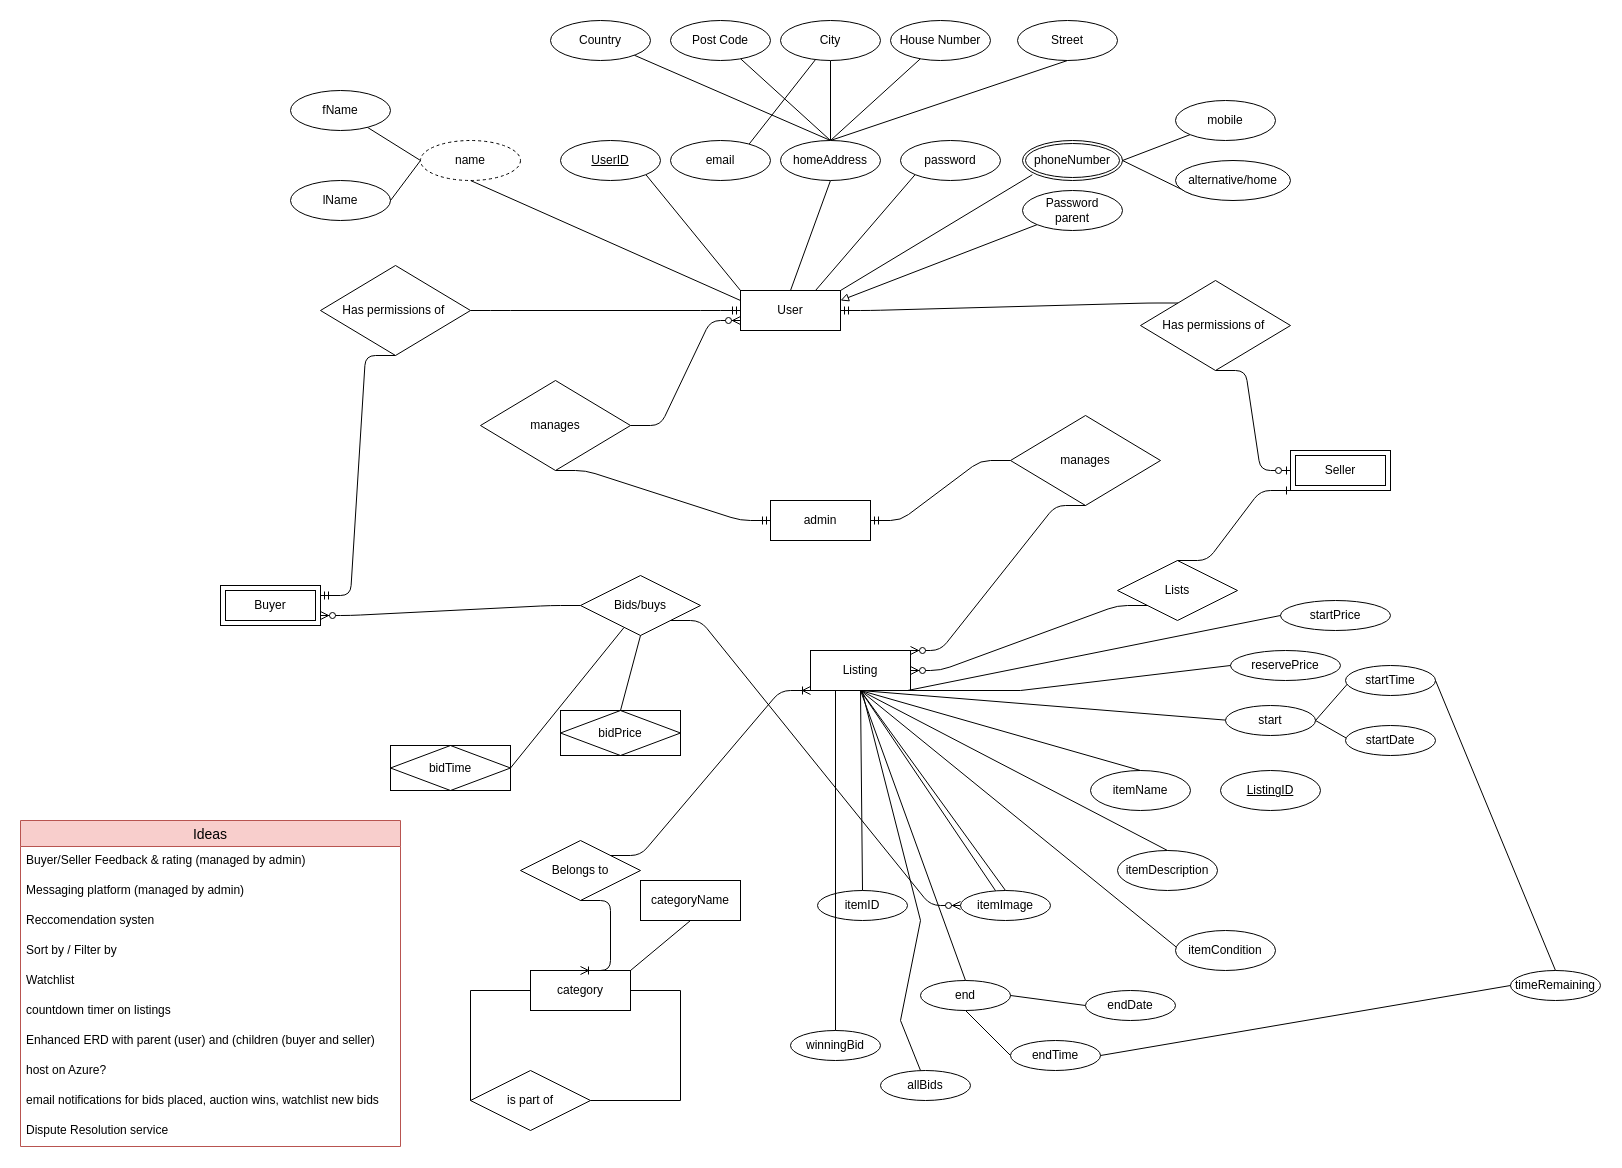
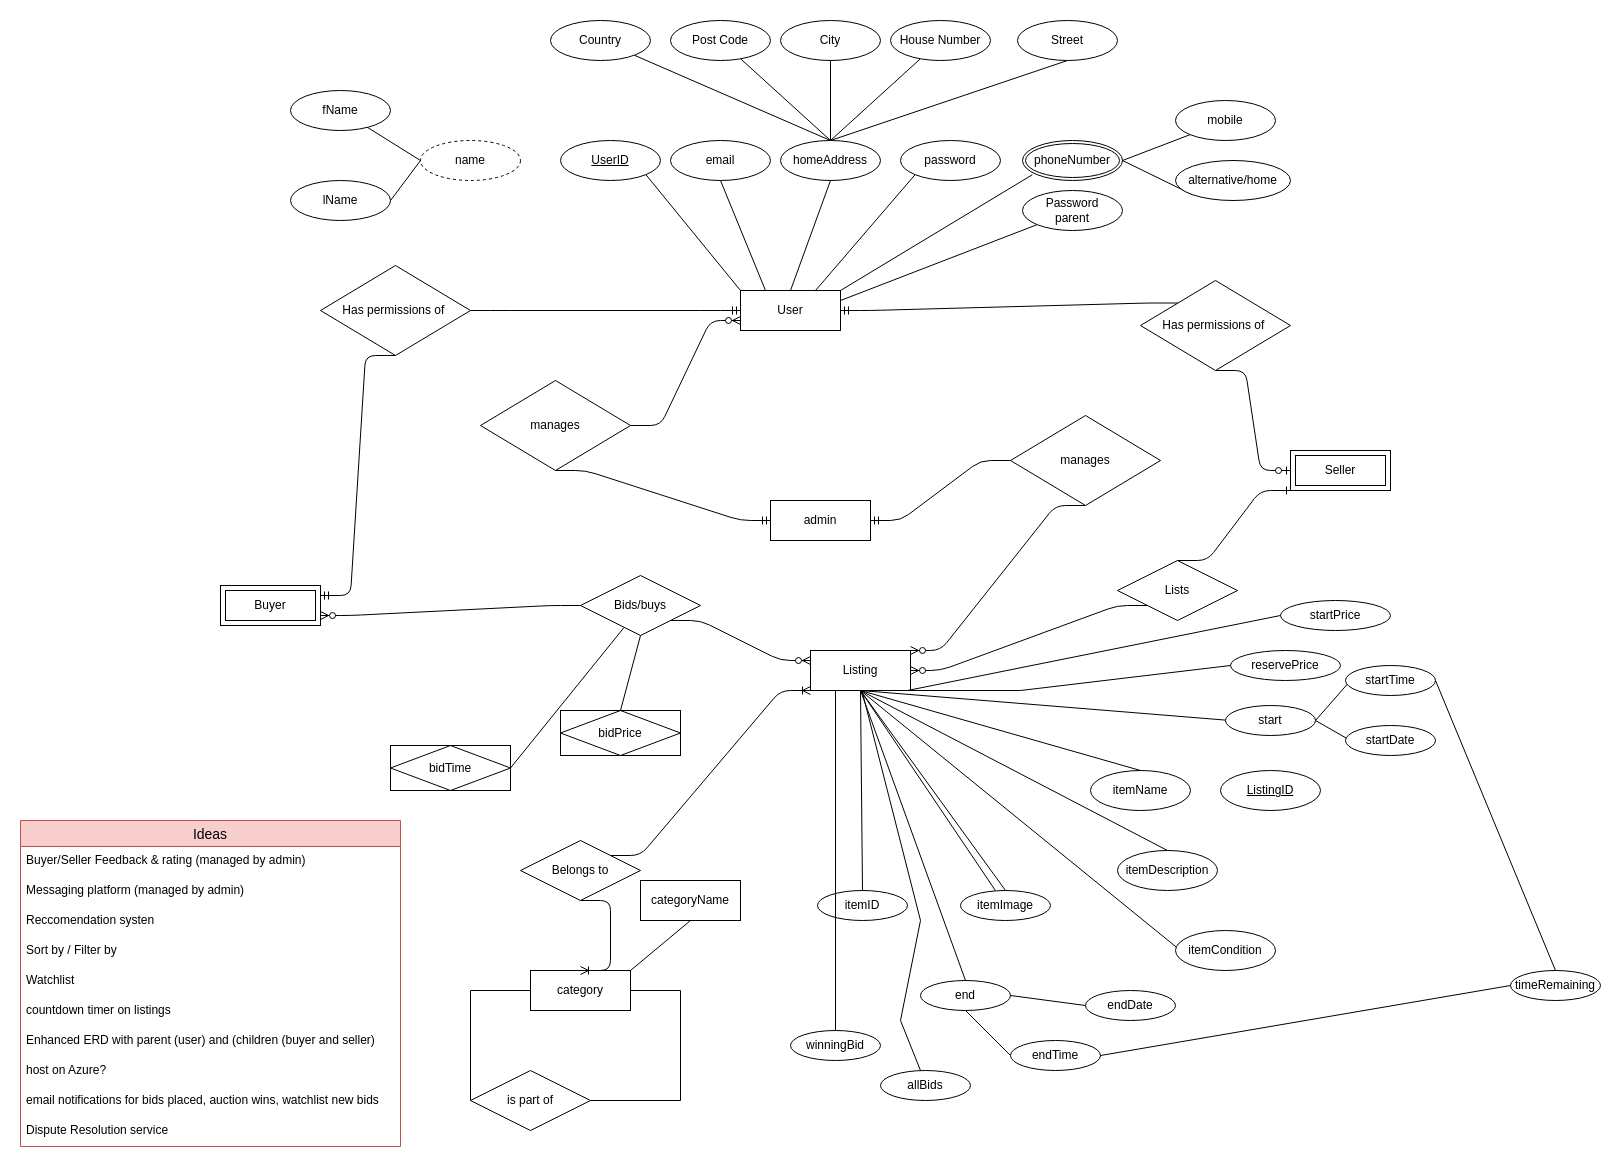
(782, 102) -> (743, 236)
(605, 240) -> none
(849, 297) -> (845, 299)
(822, 772) -> (751, 646)
